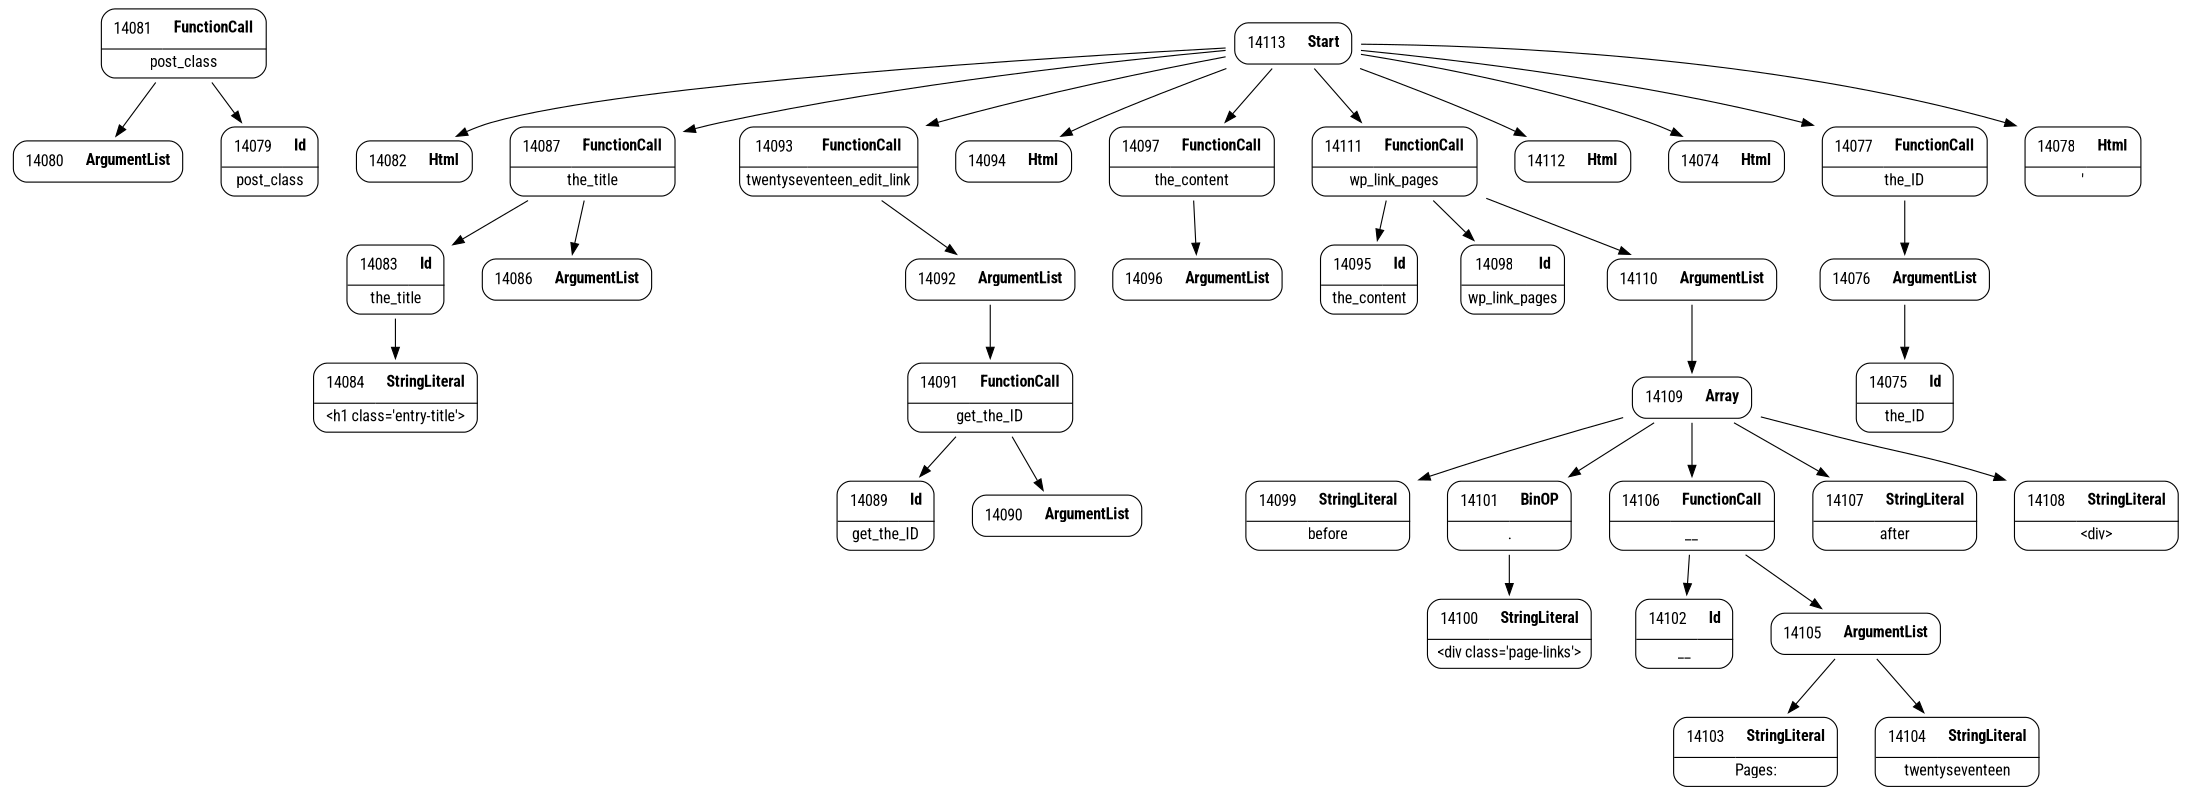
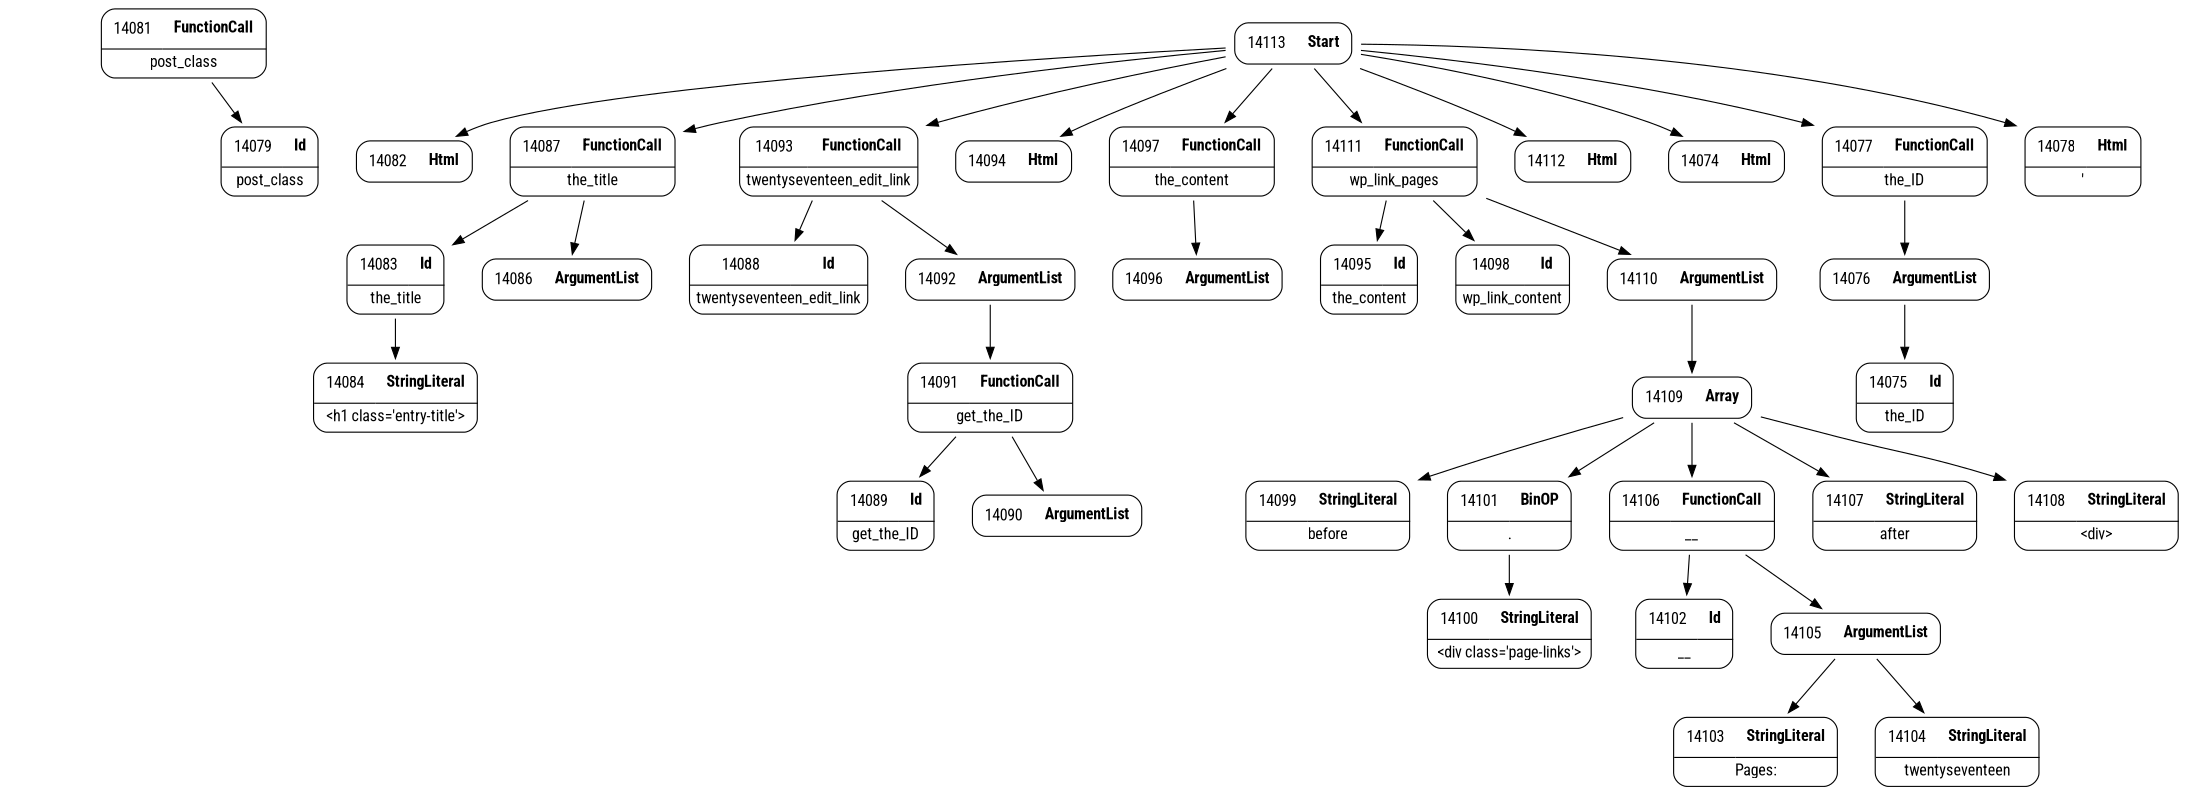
(98, 162) -> none
none -> (779, 280)
(1513, 299) -> (1513, 299)
